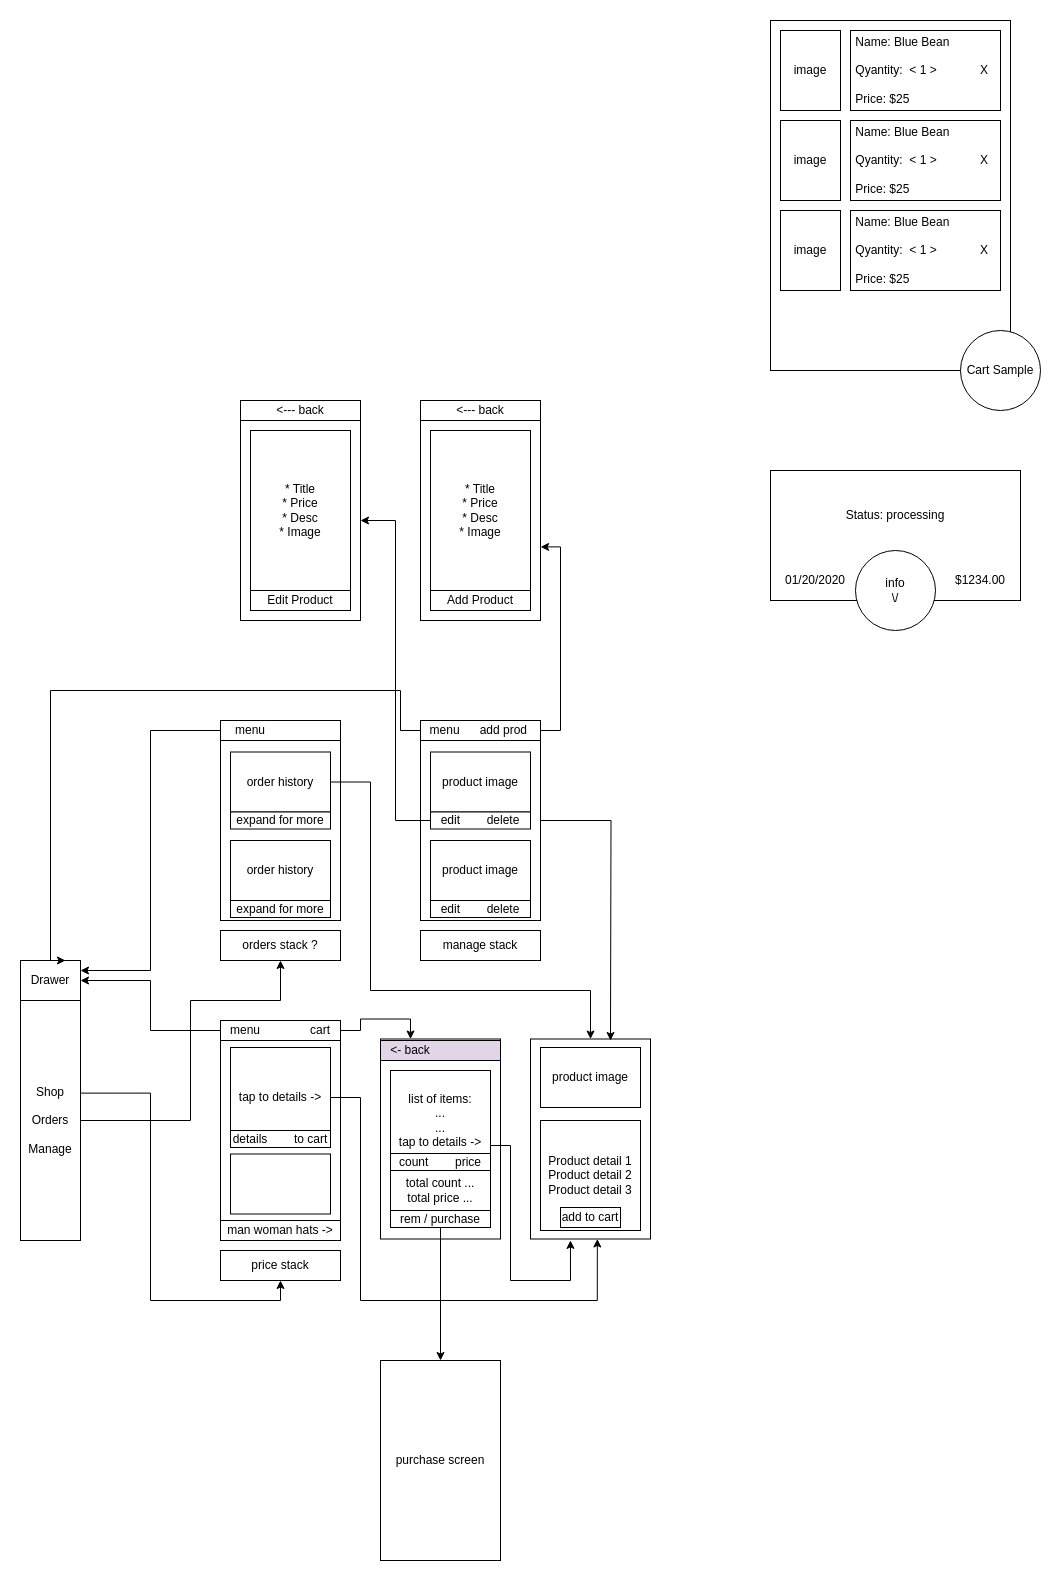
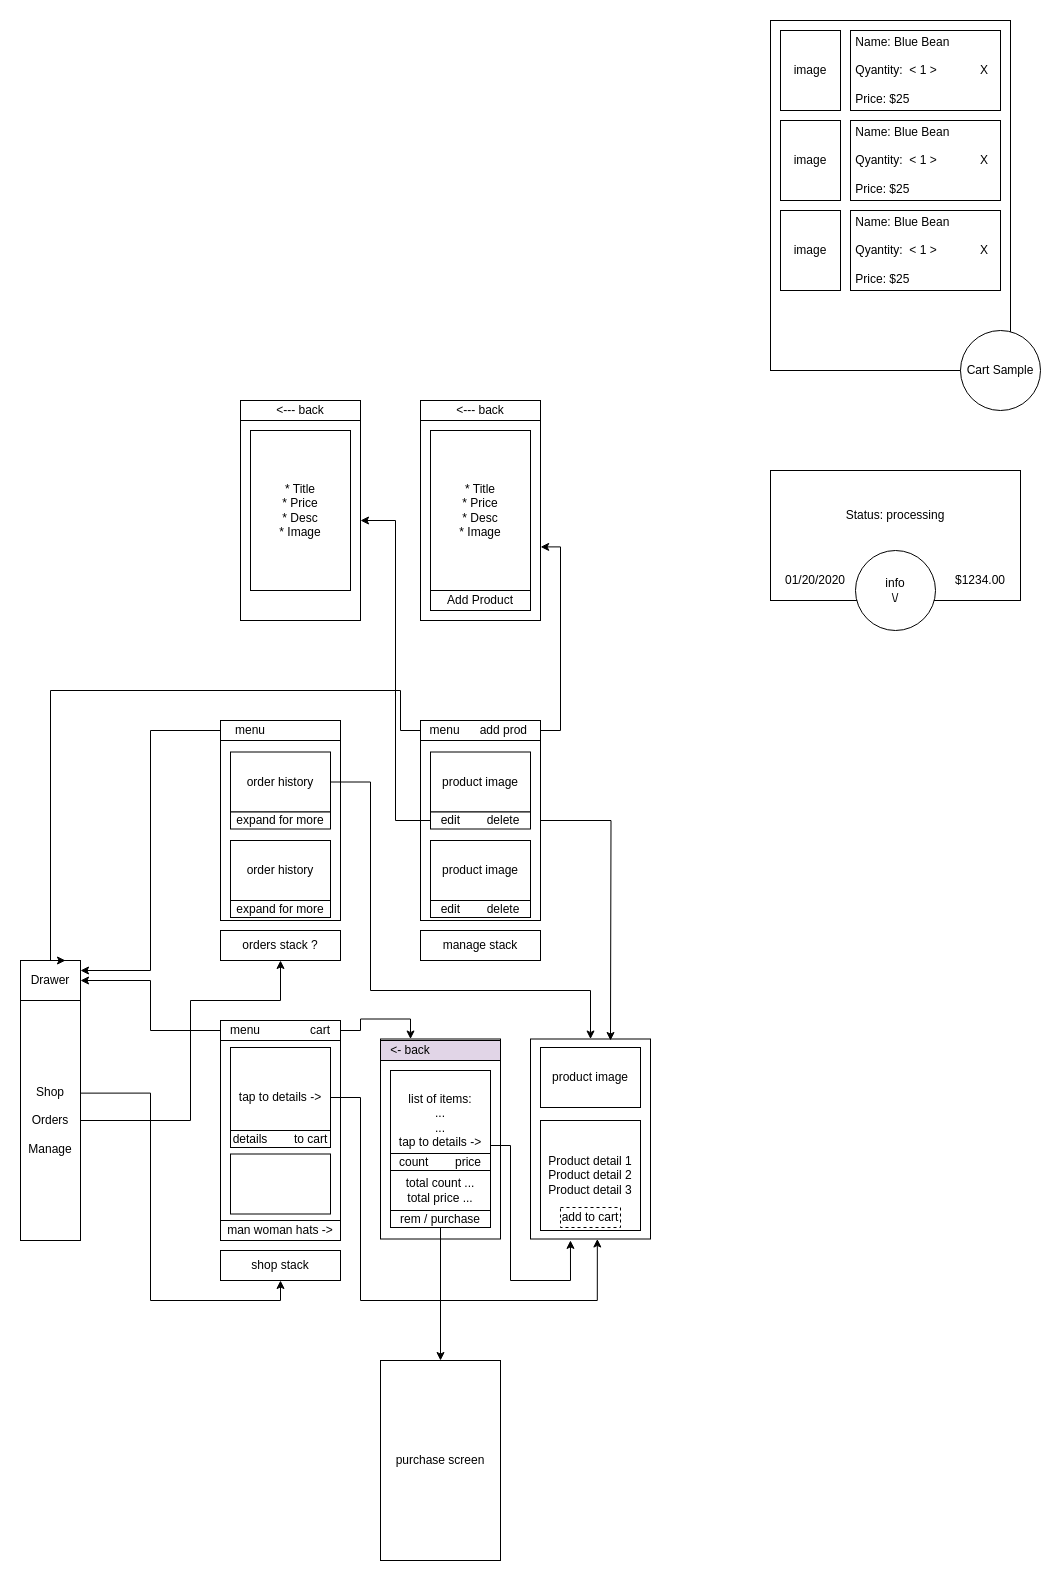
(301, 601) -> none
(591, 1218) -> (591, 1218)
(281, 1266) -> (281, 1266)
